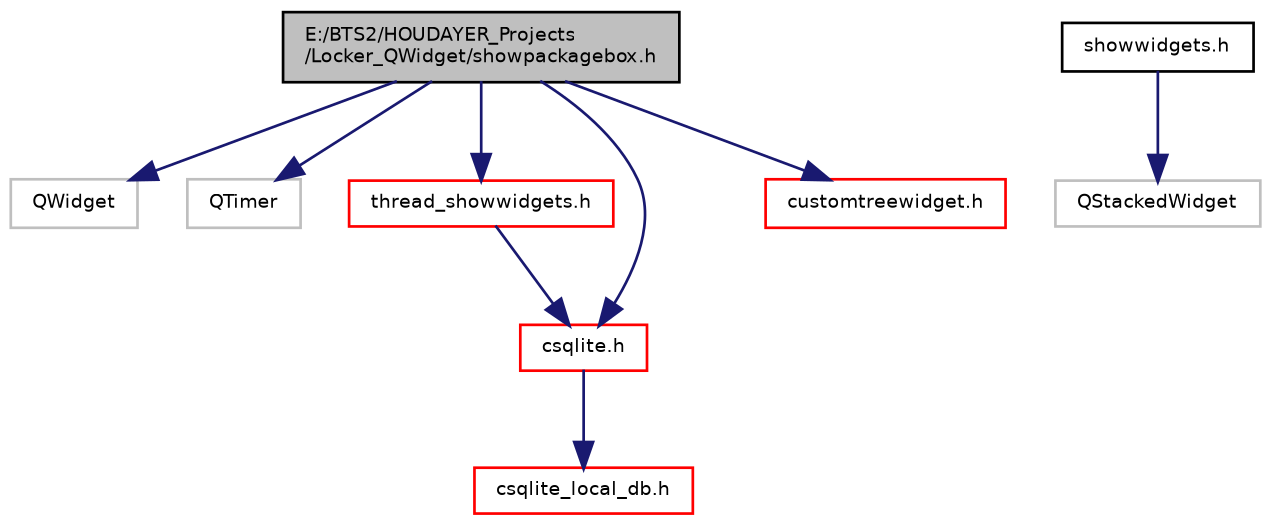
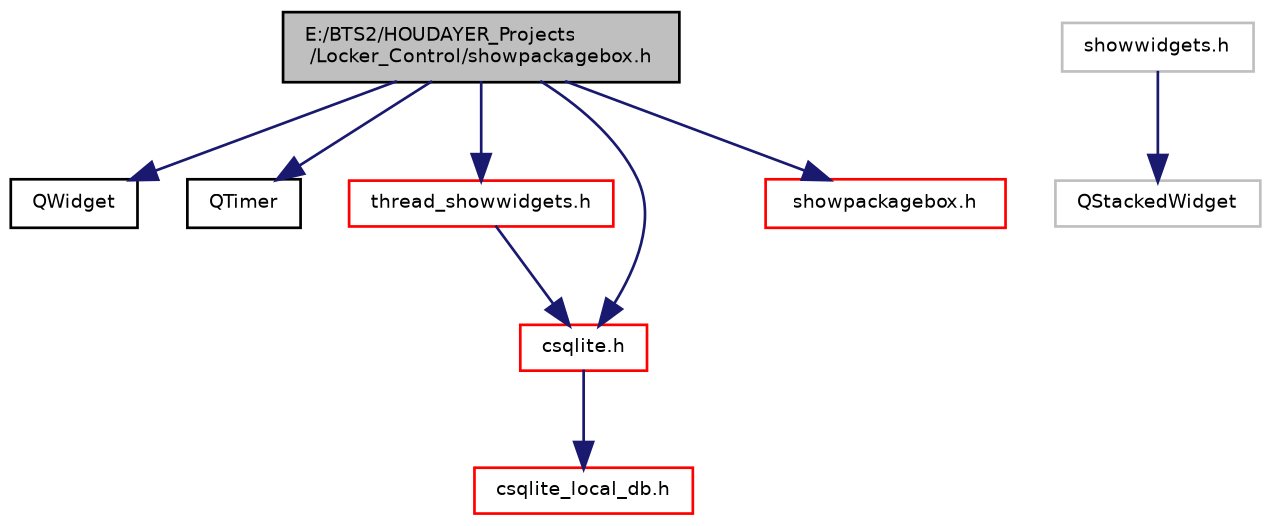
(481, 47) -> (481, 47)
(1158, 47) -> (1158, 47)
(74, 204) -> (74, 204)
(244, 204) -> (244, 204)
(886, 204) -> (886, 204)
